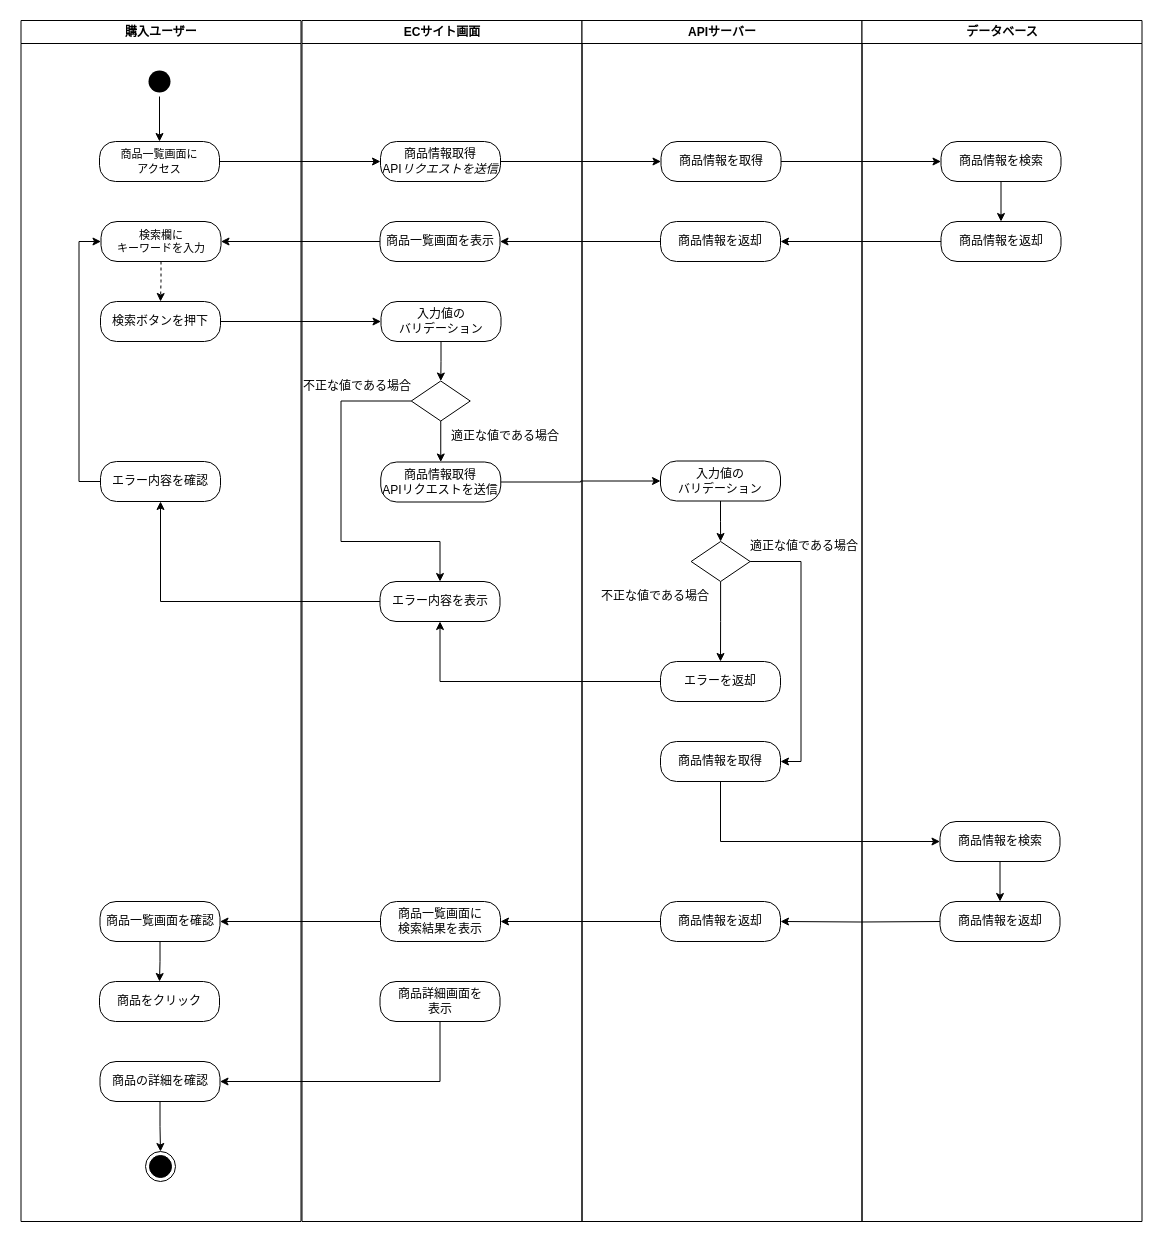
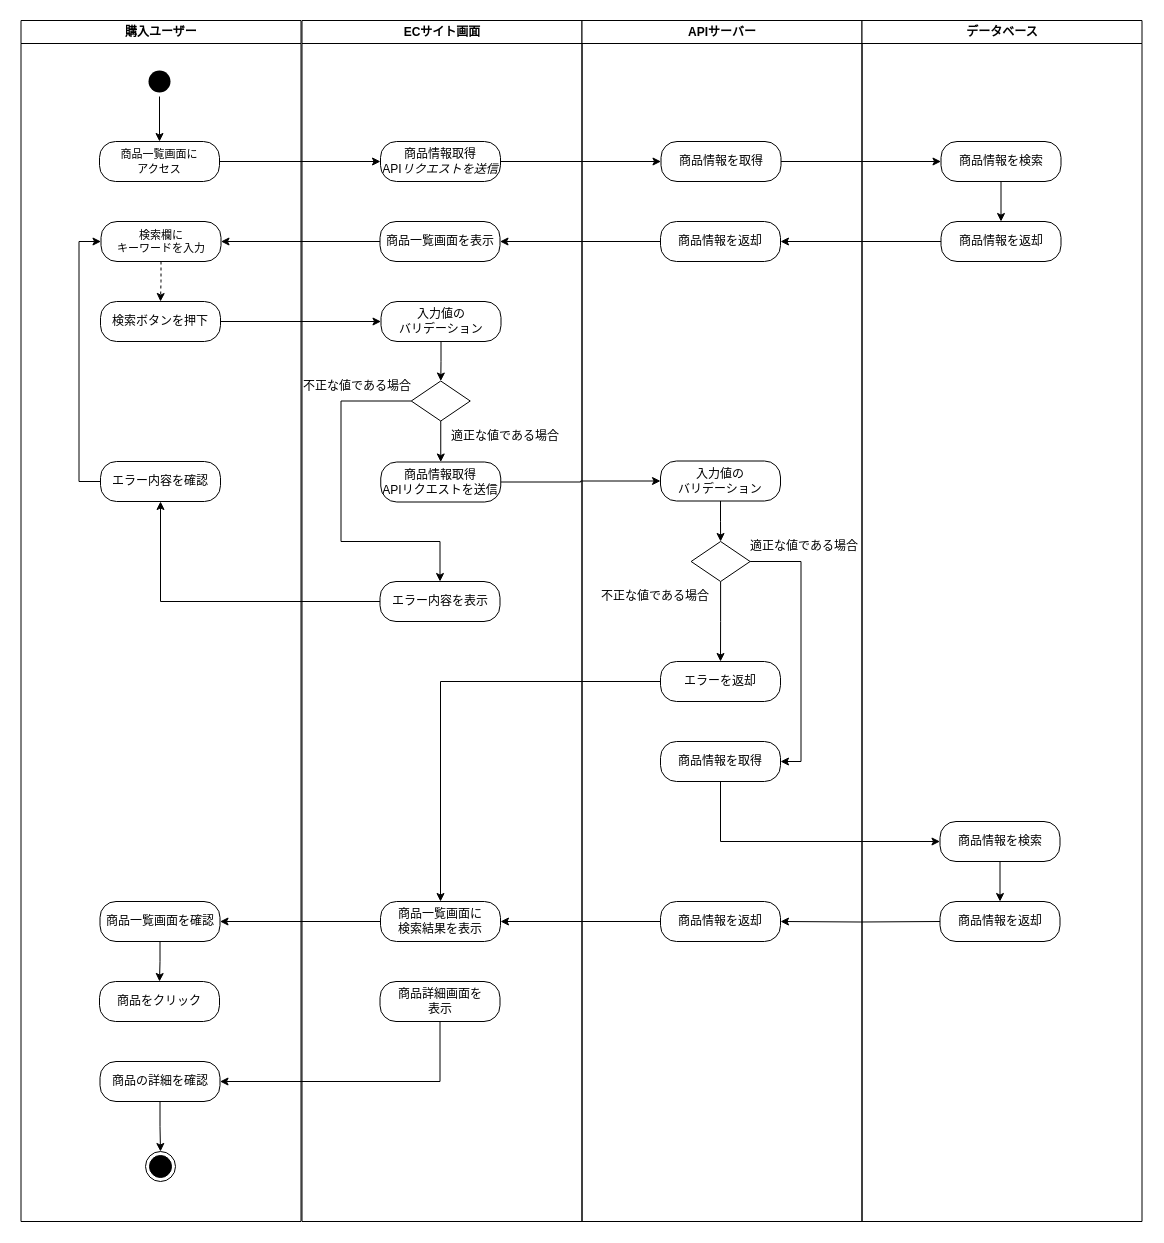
(440, 656) -> (441, 787)
